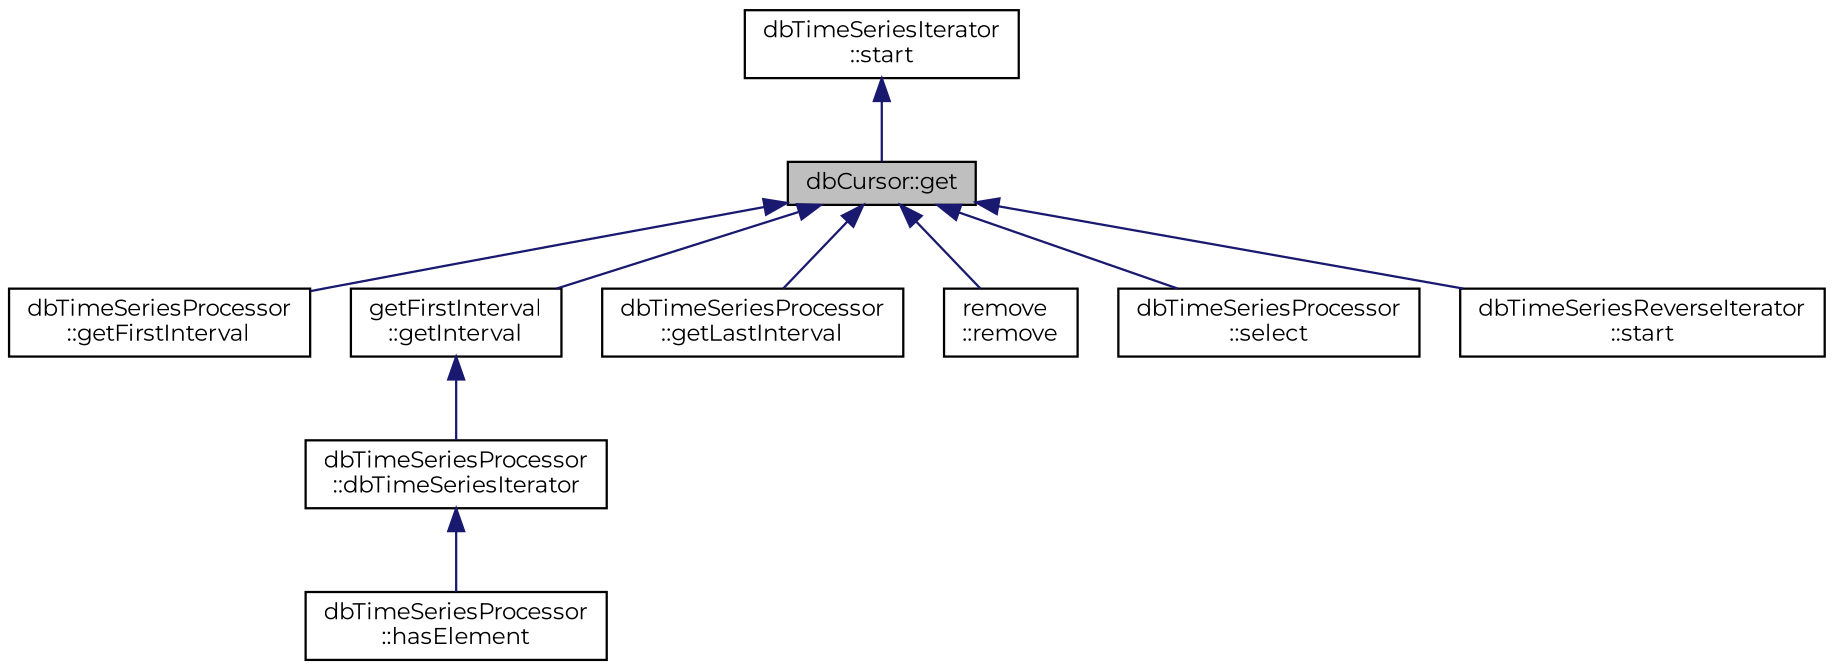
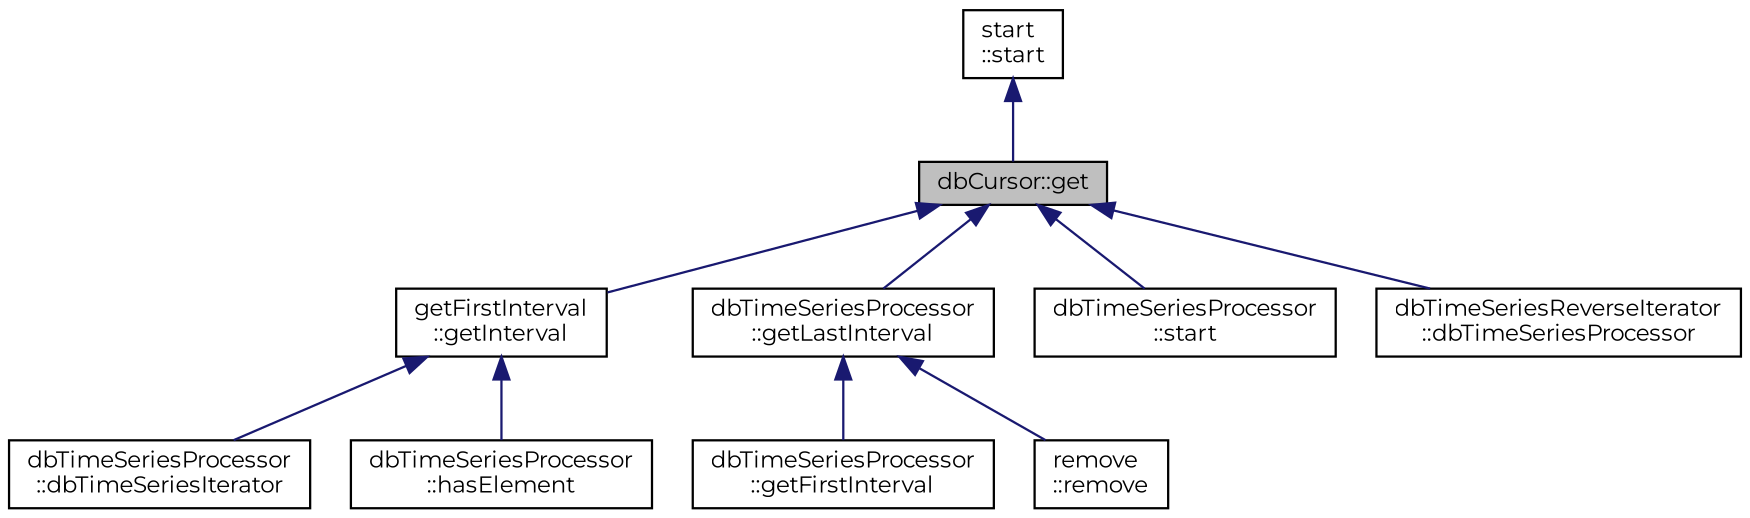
(882, 44) -> (1013, 44)
(537, 249) -> (843, 410)
(948, 255) -> (983, 404)
(1269, 323) -> (1185, 323)
(1642, 323) -> (1559, 323)
(456, 562) -> (501, 410)
